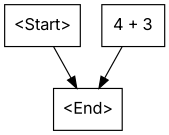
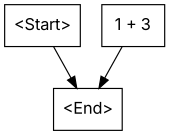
(133, 26) -> (133, 26)
